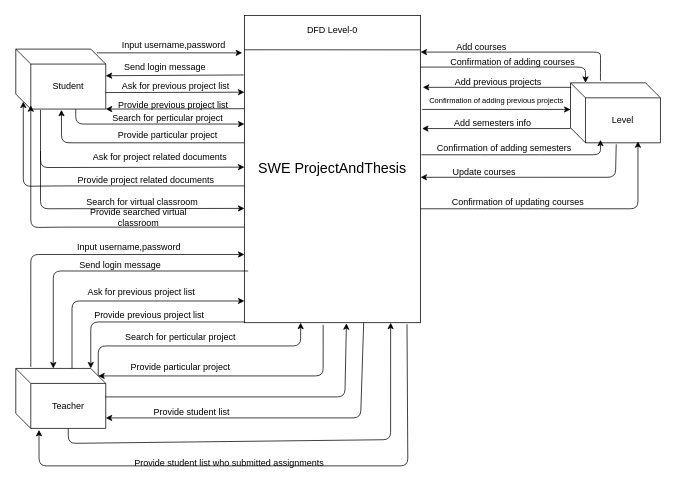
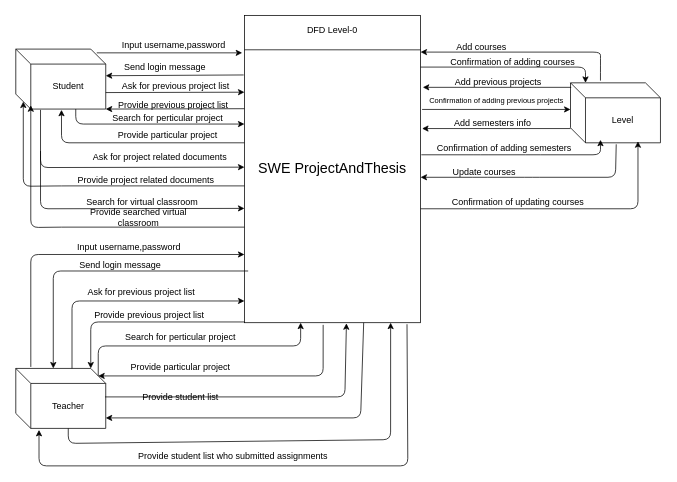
(192, 413) -> (180, 398)
(229, 464) -> (233, 456)
